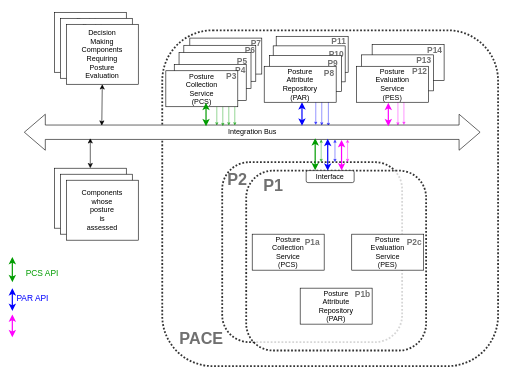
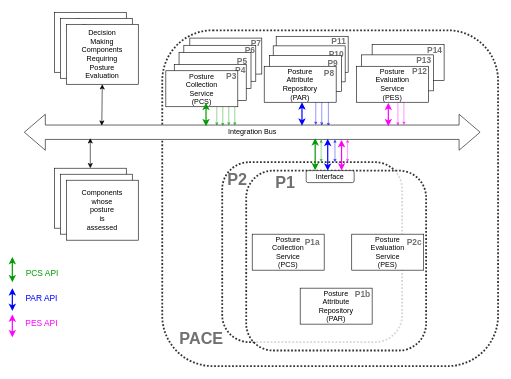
(273, 186) -> (285, 183)
(33, 299) -> (42, 299)
none -> (42, 324)
